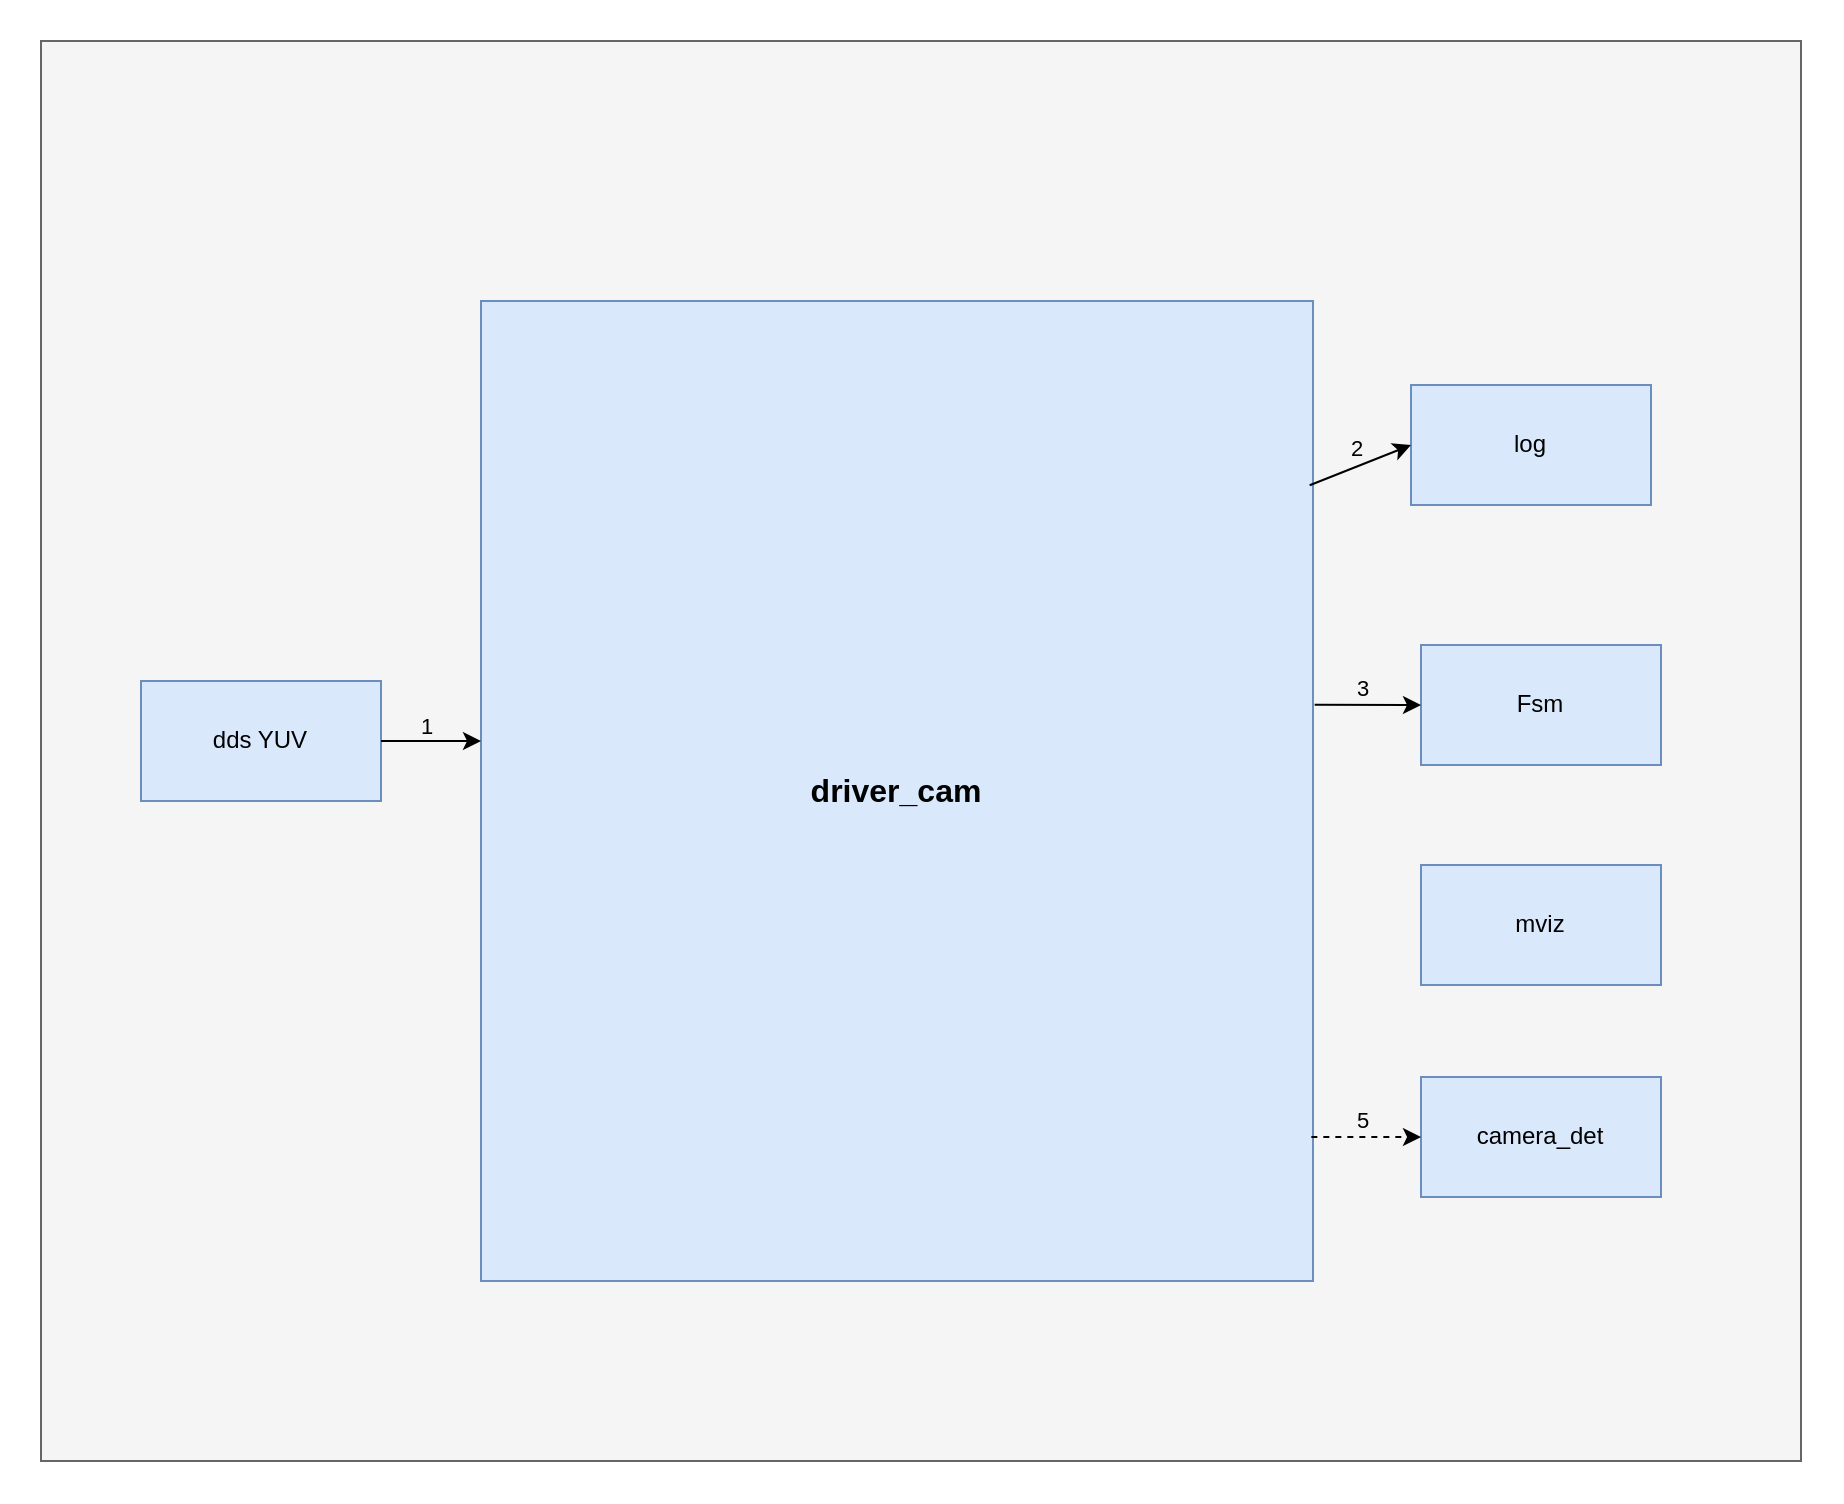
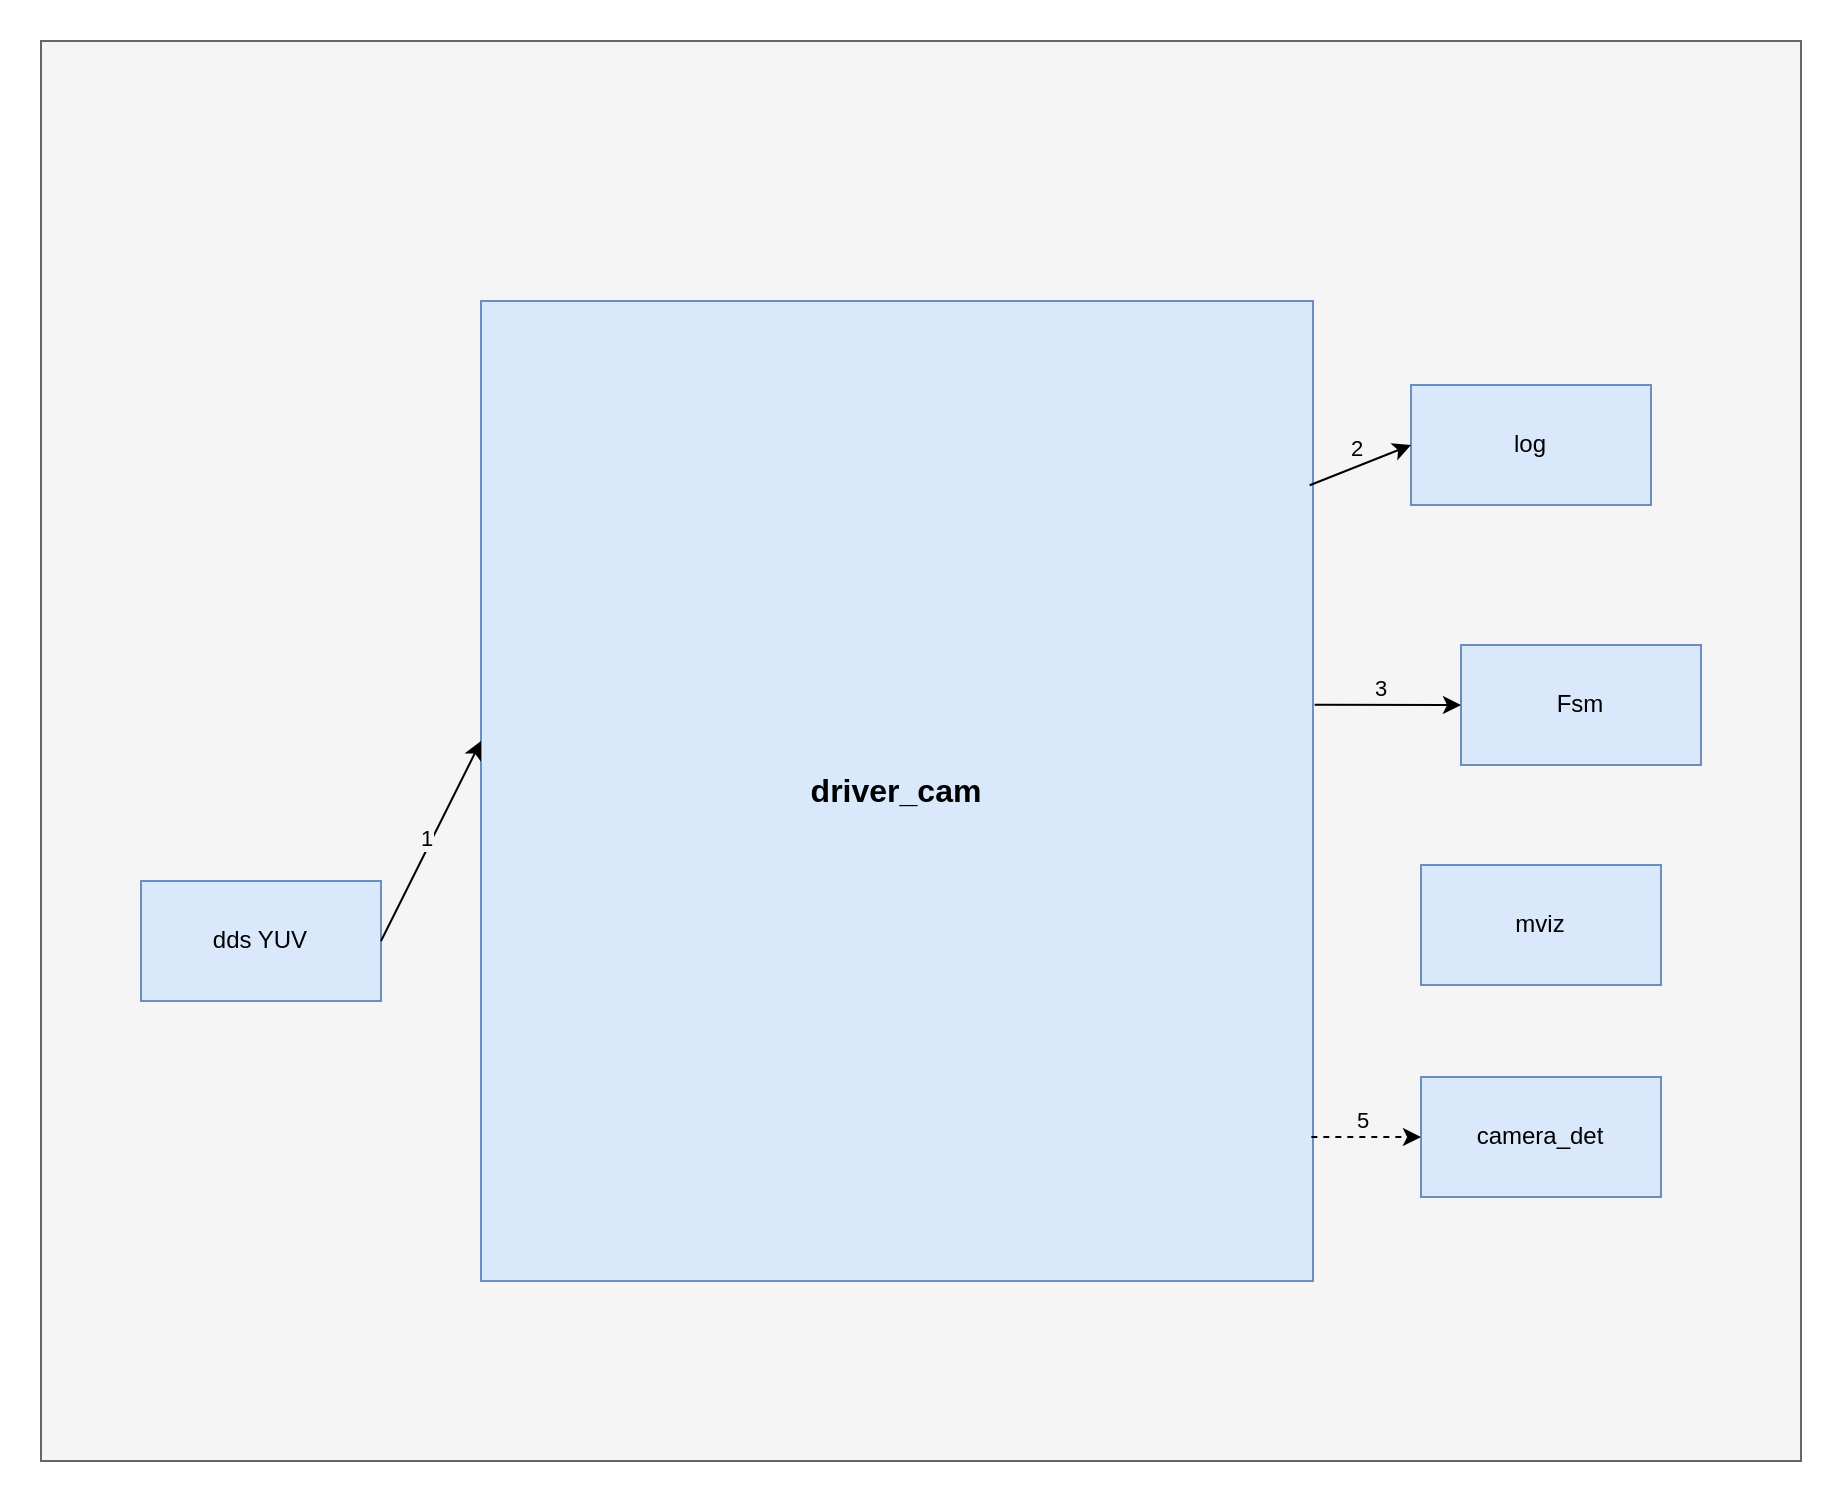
(1541, 705) -> (1581, 705)
(261, 741) -> (261, 941)
